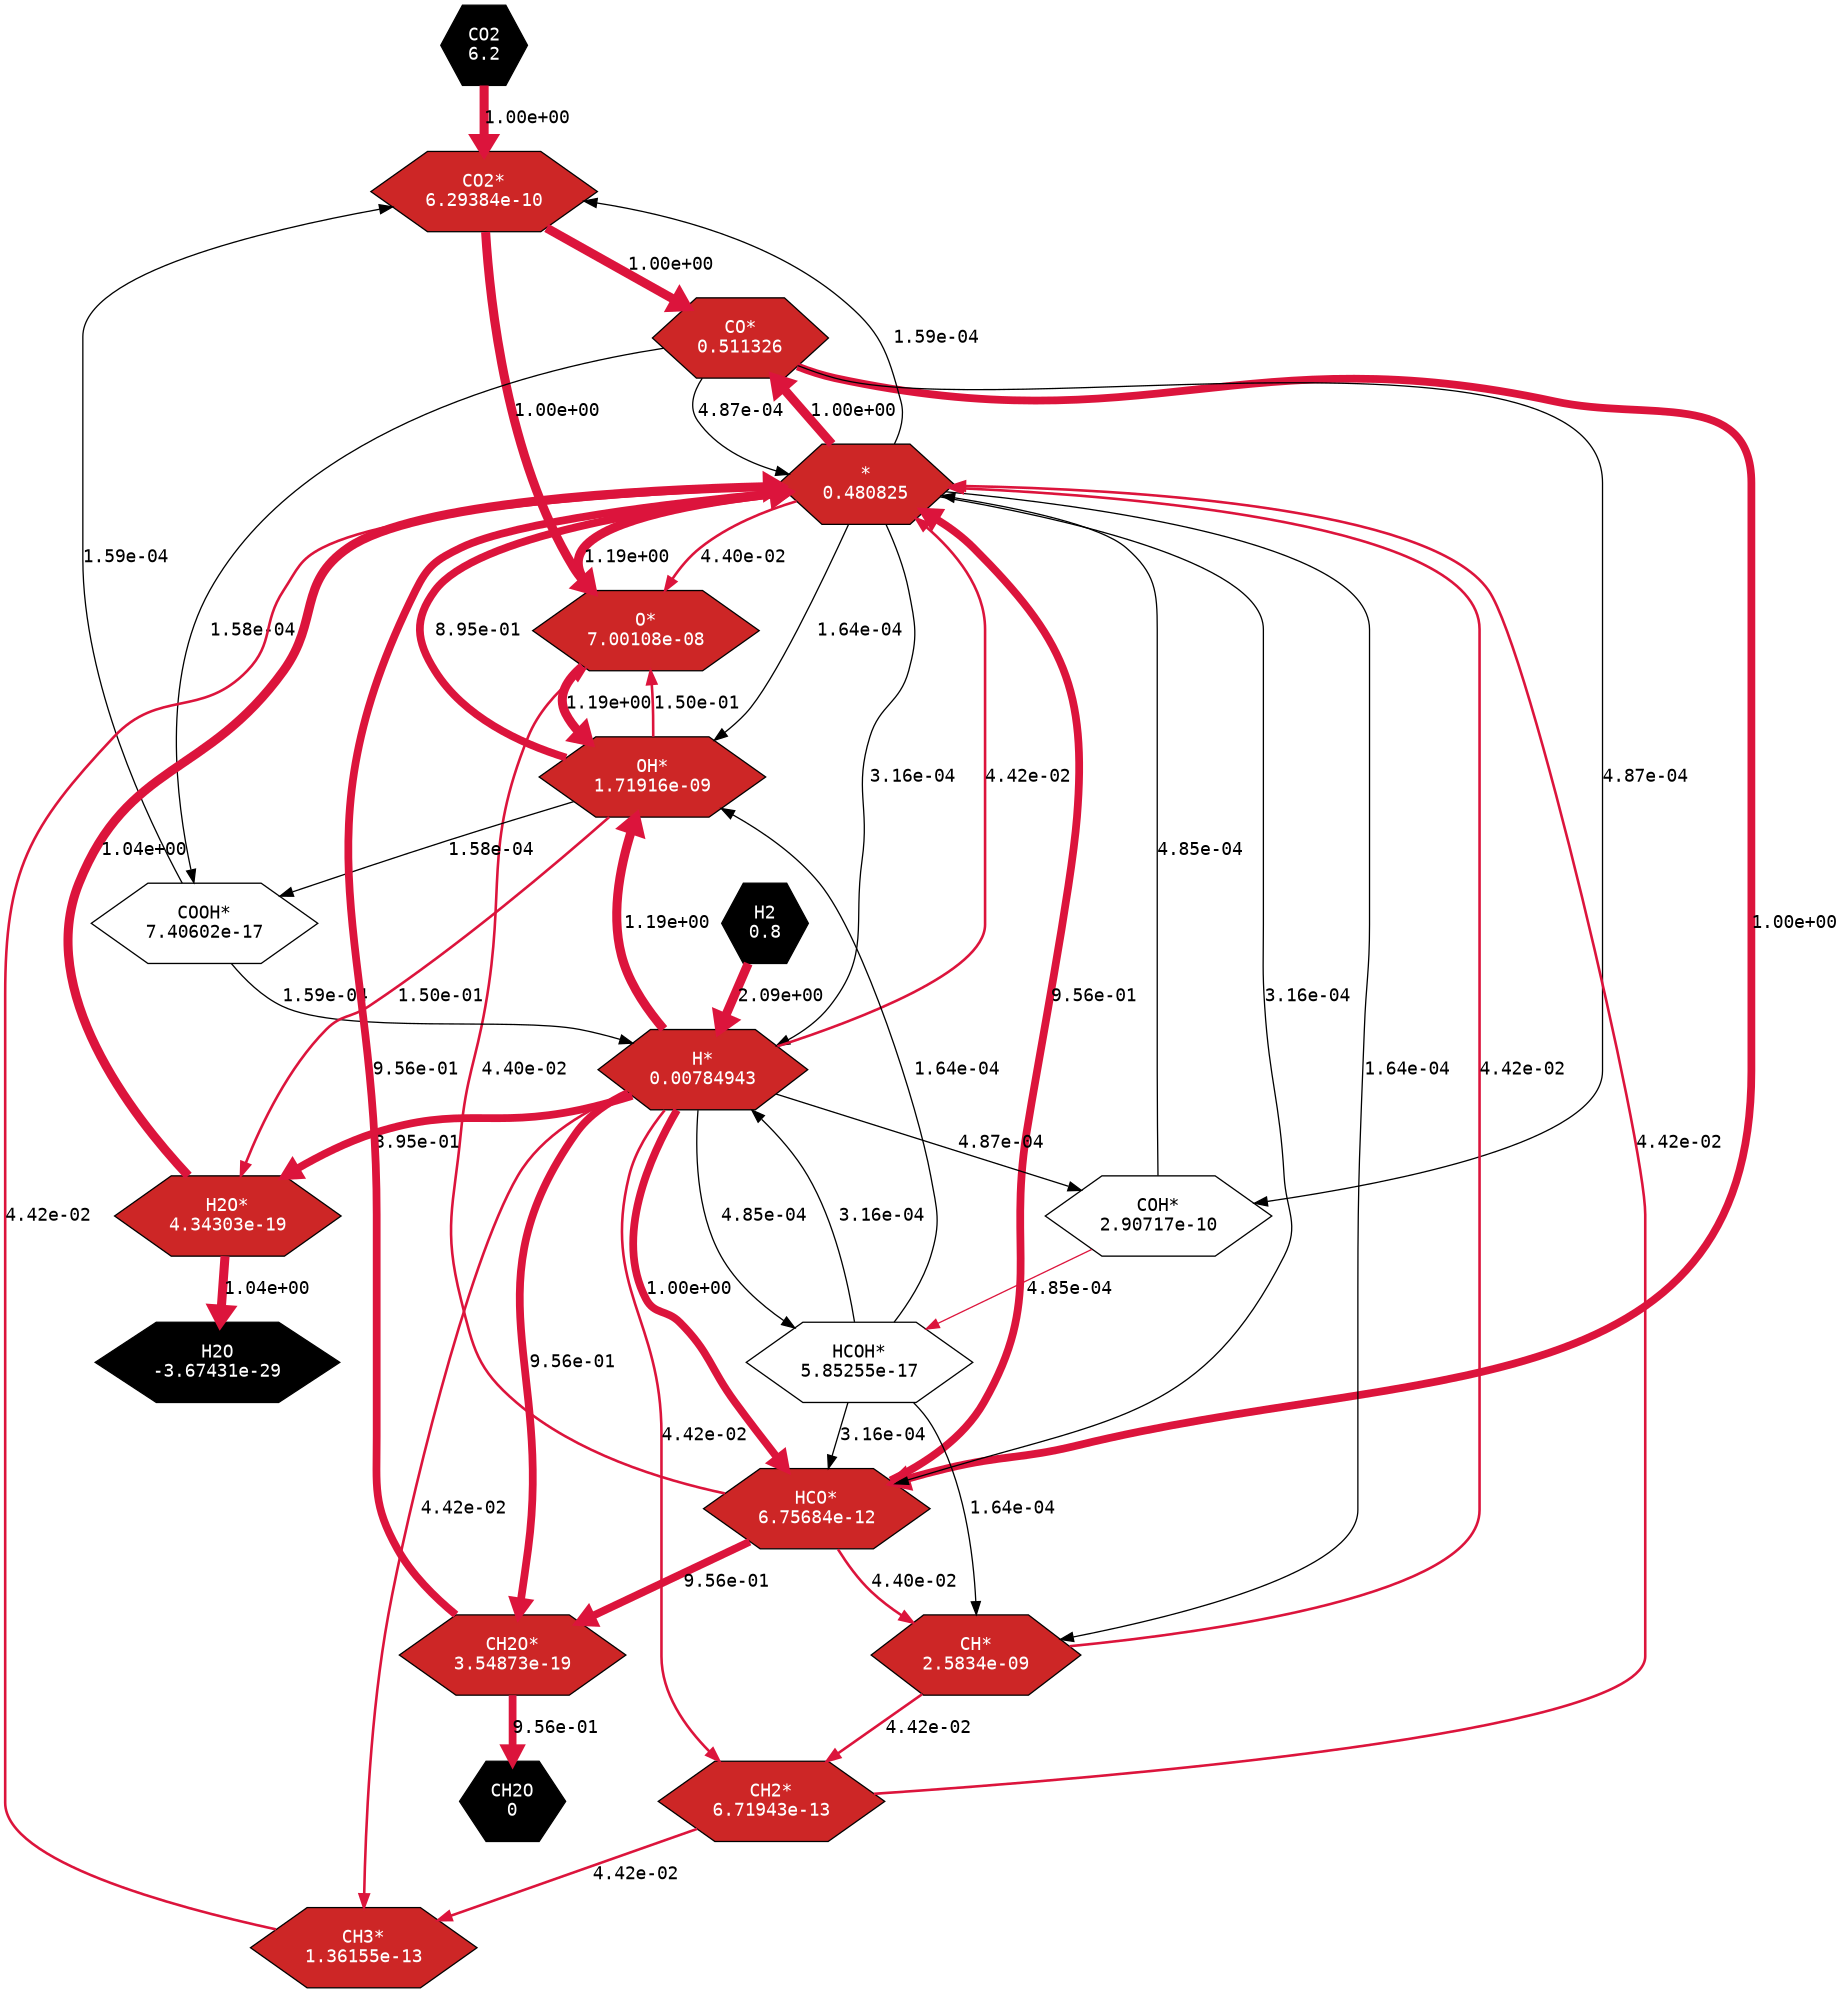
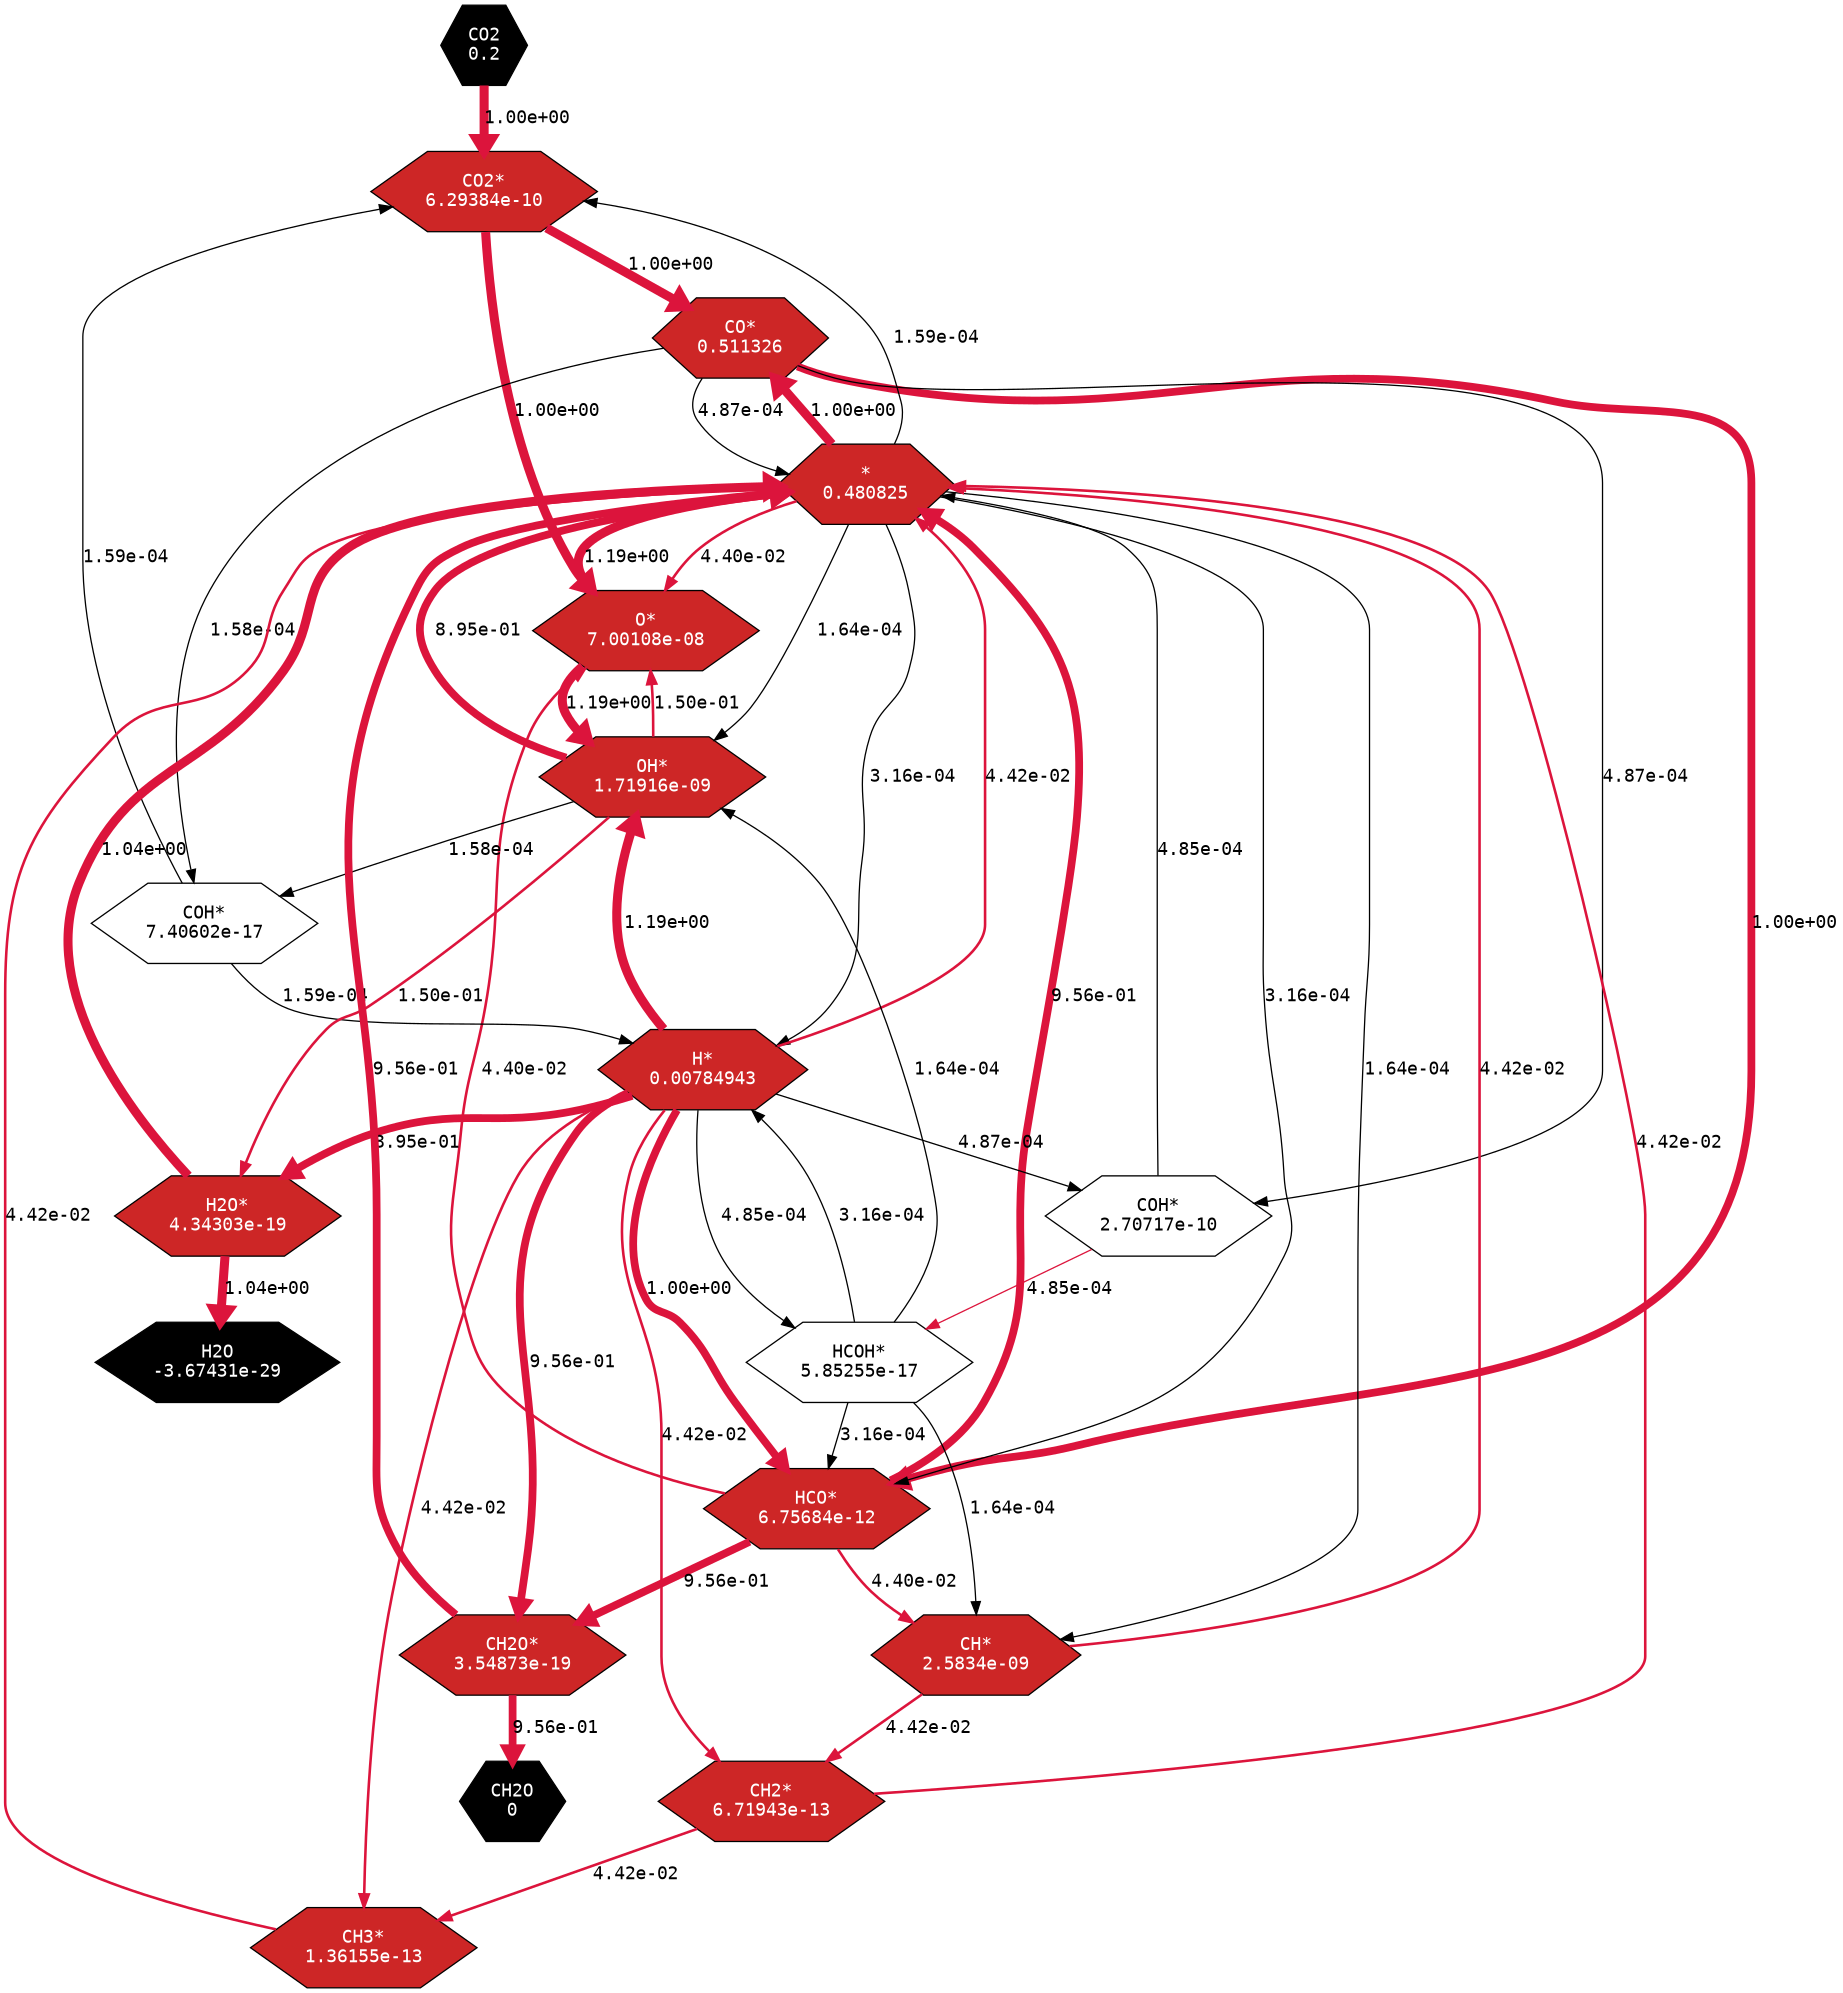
(484, 45) -> (484, 45)
(205, 923) -> (205, 923)
(765, 923) -> none
(1159, 1216) -> (1159, 1216)
